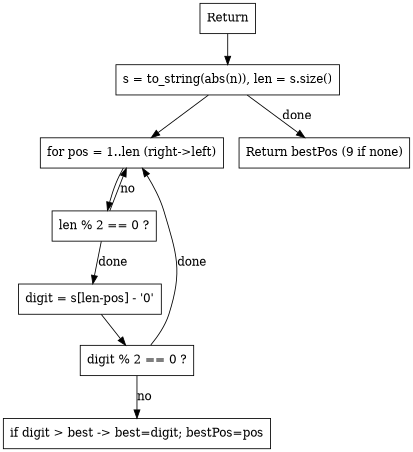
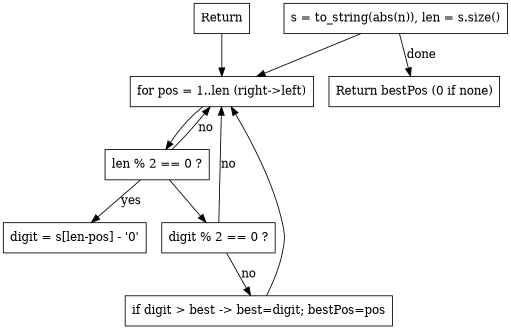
(228, 45) -> (222, 51)
(324, 153) -> (414, 92)
none -> (277, 202)
(113, 263) -> (132, 201)
(192, 263) -> (229, 165)
(111, 327) -> (185, 198)
